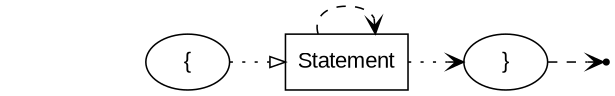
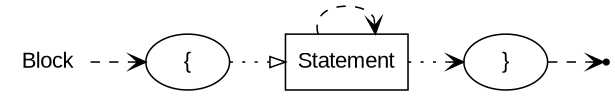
none -> (48, 62)
